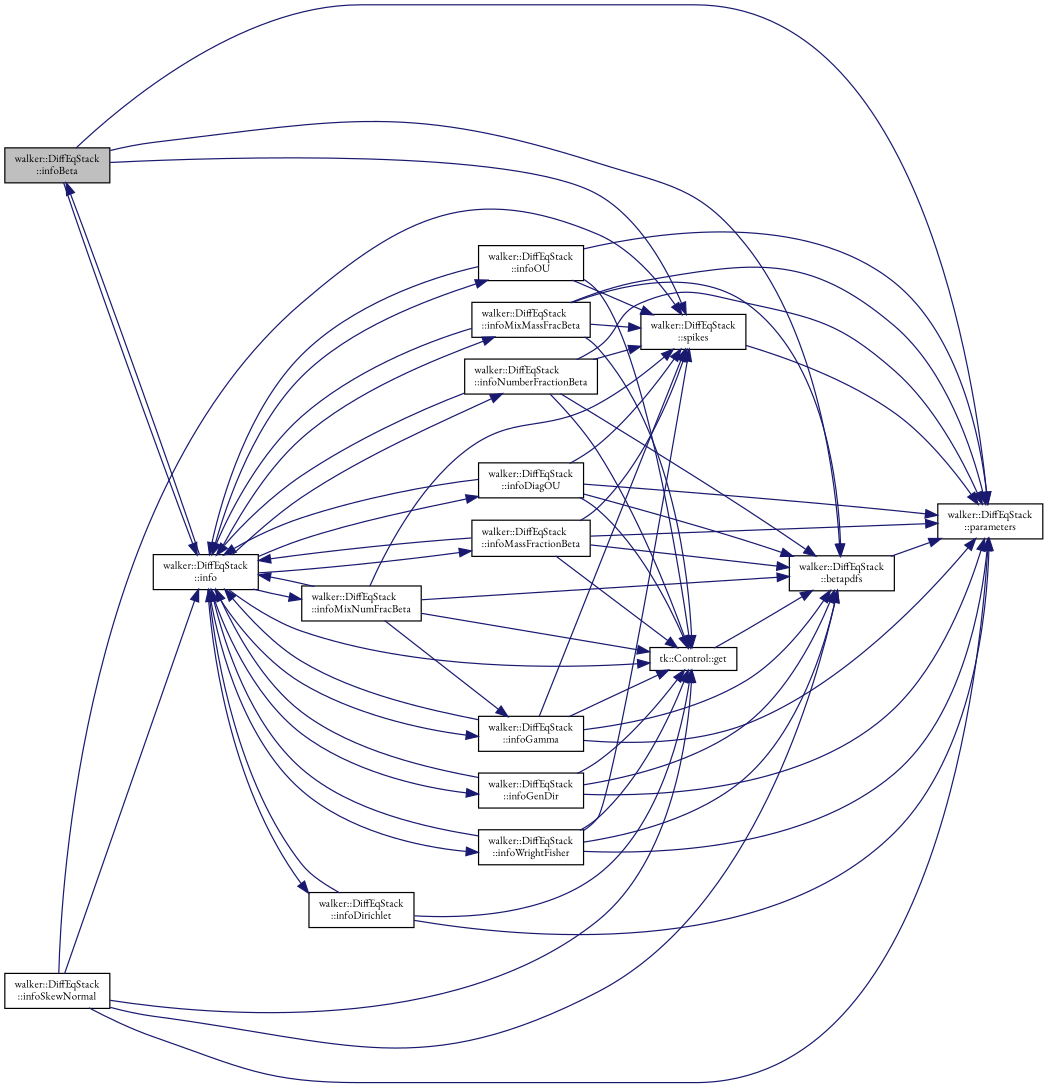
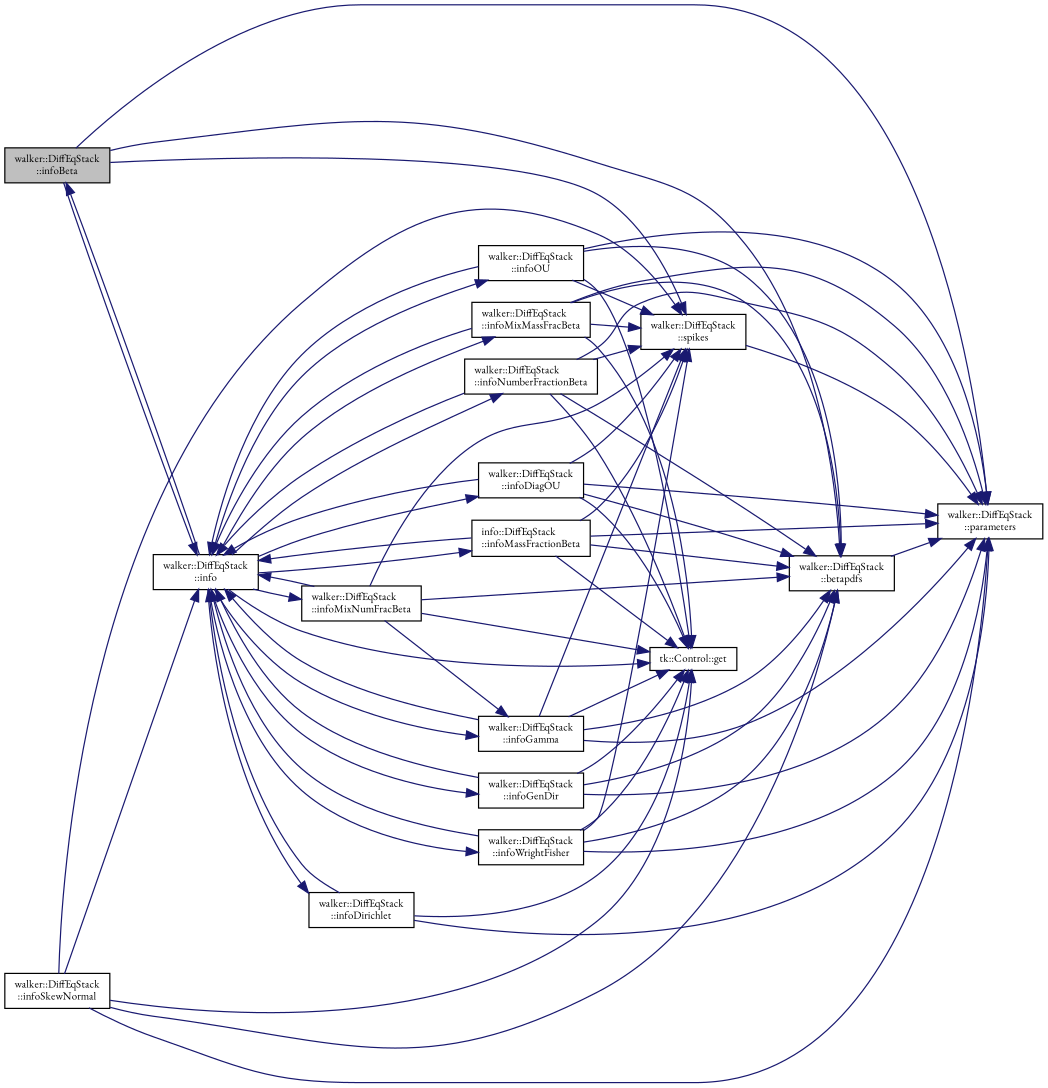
(531, 538) -> (531, 538)
(758, 623) -> (766, 296)
